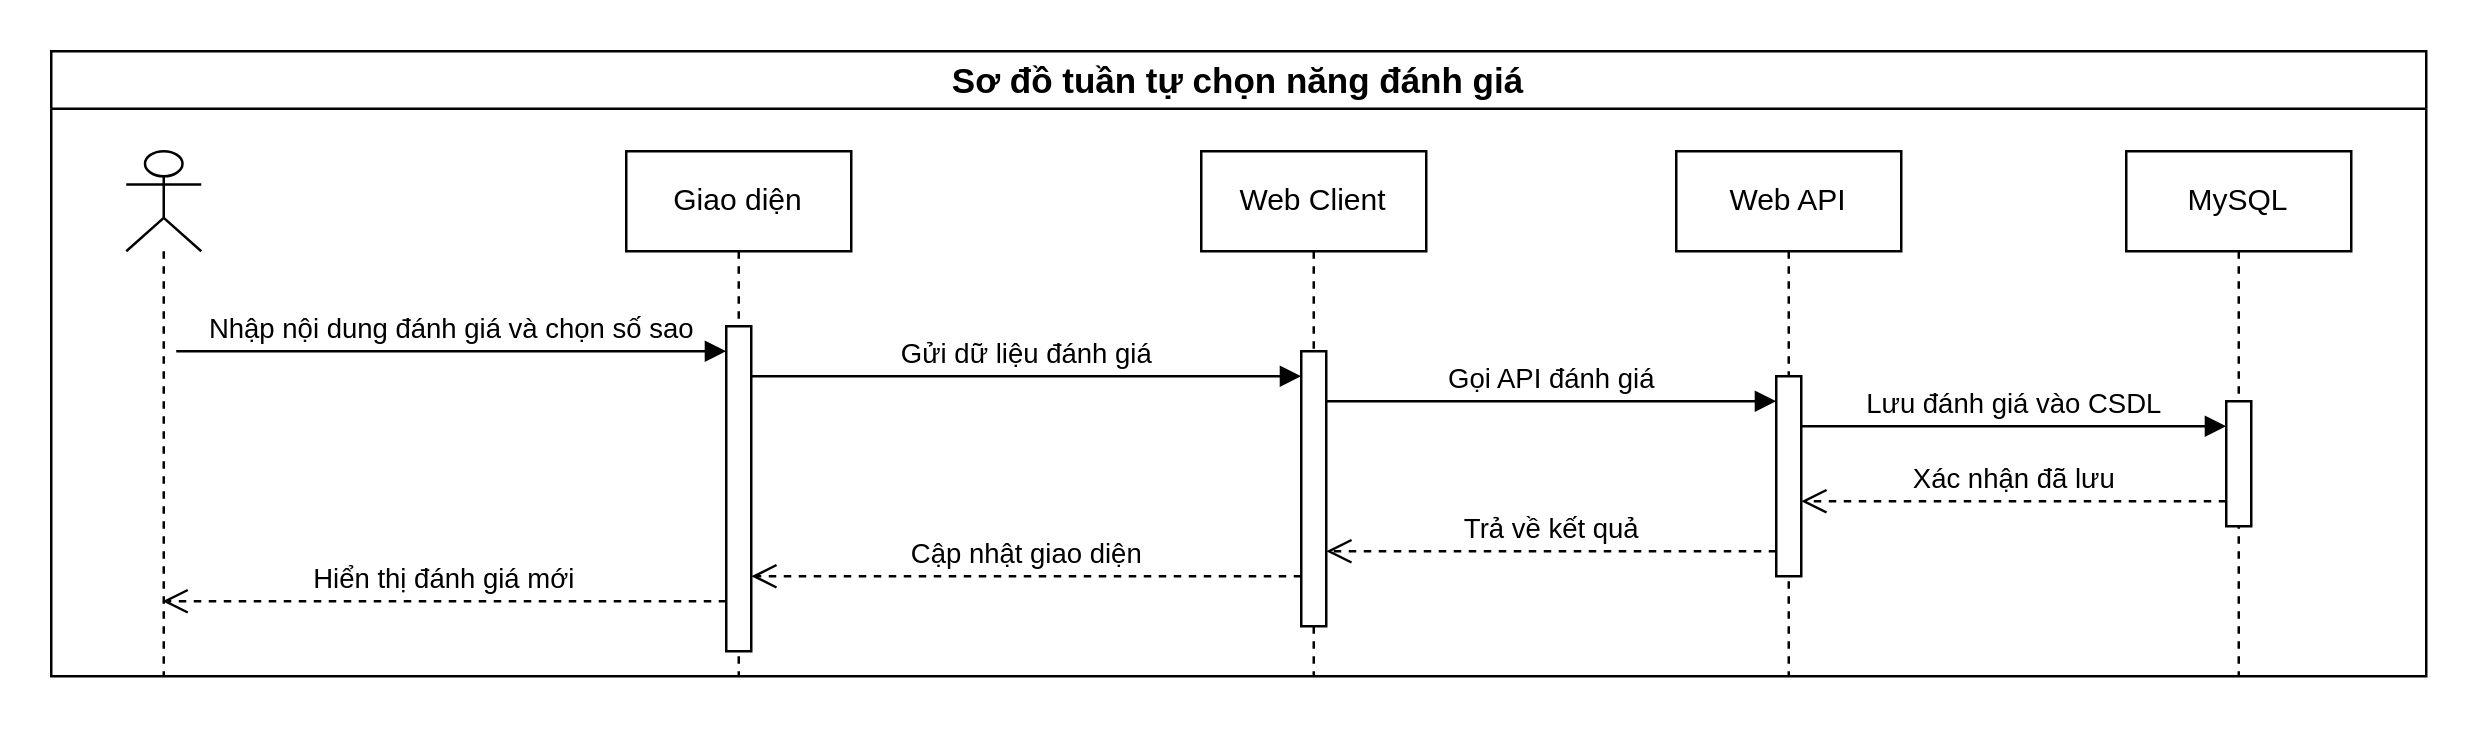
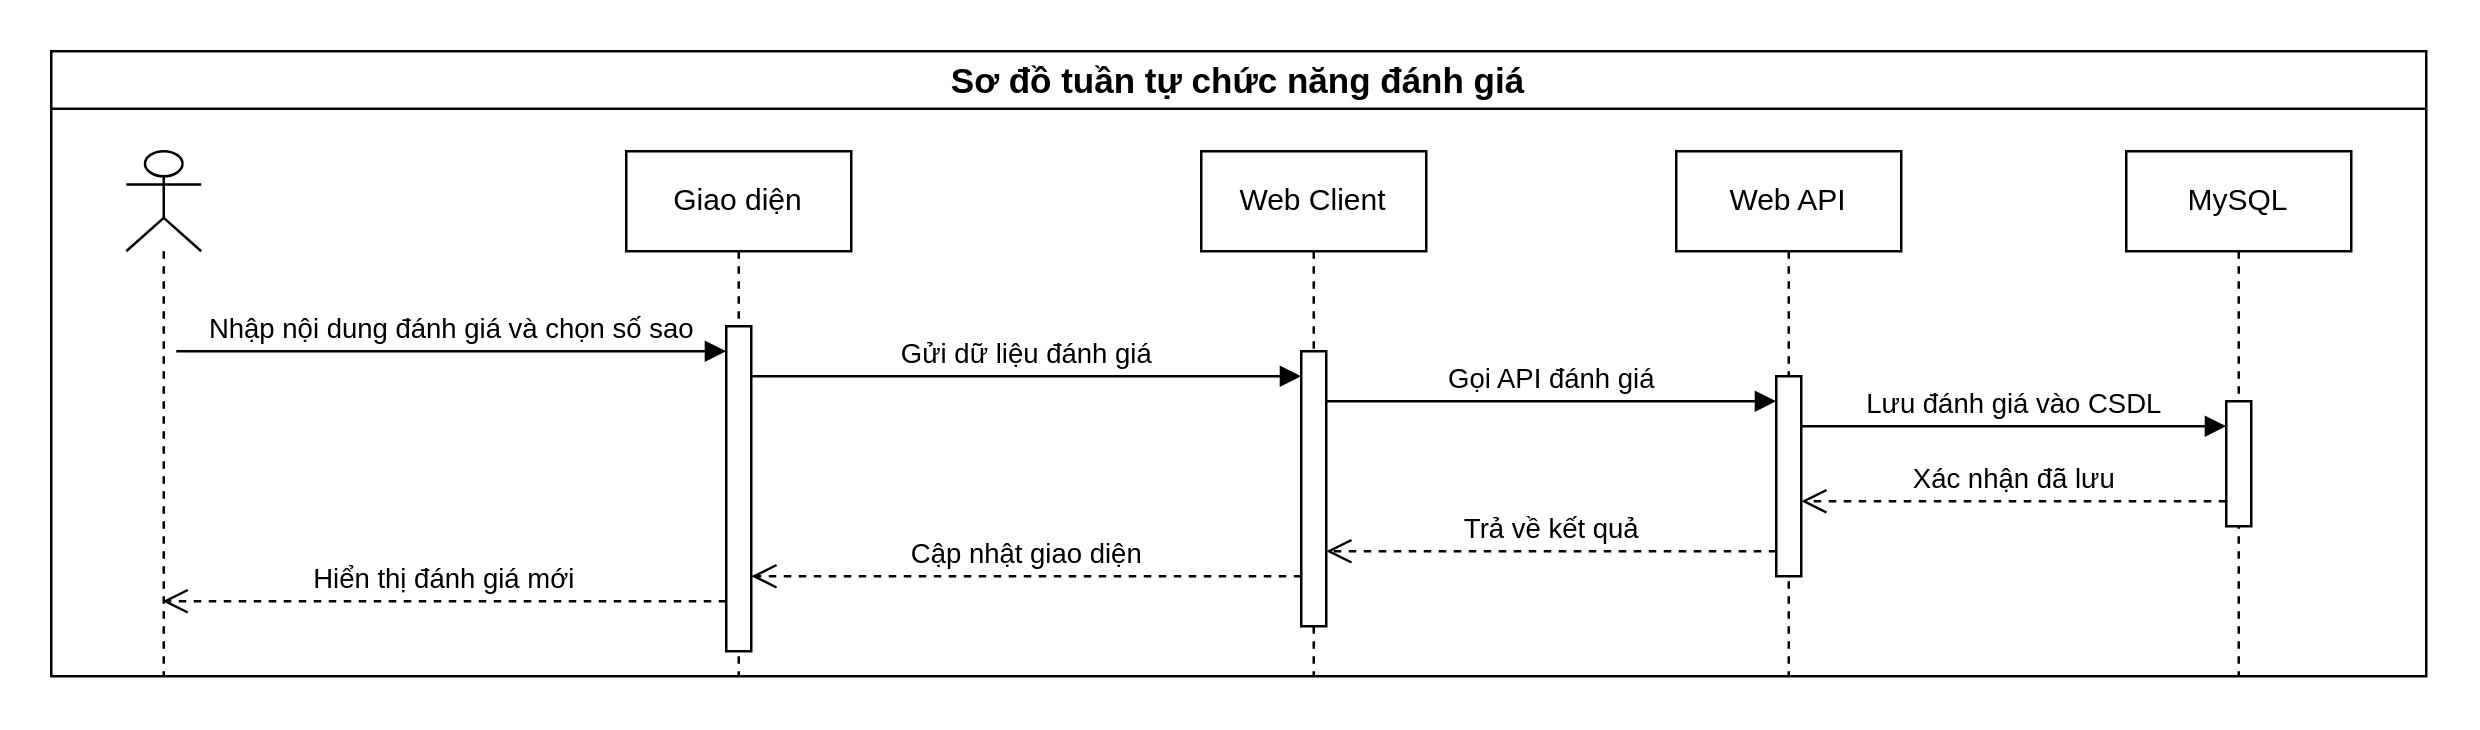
(1239, 81) -> (1239, 81)
